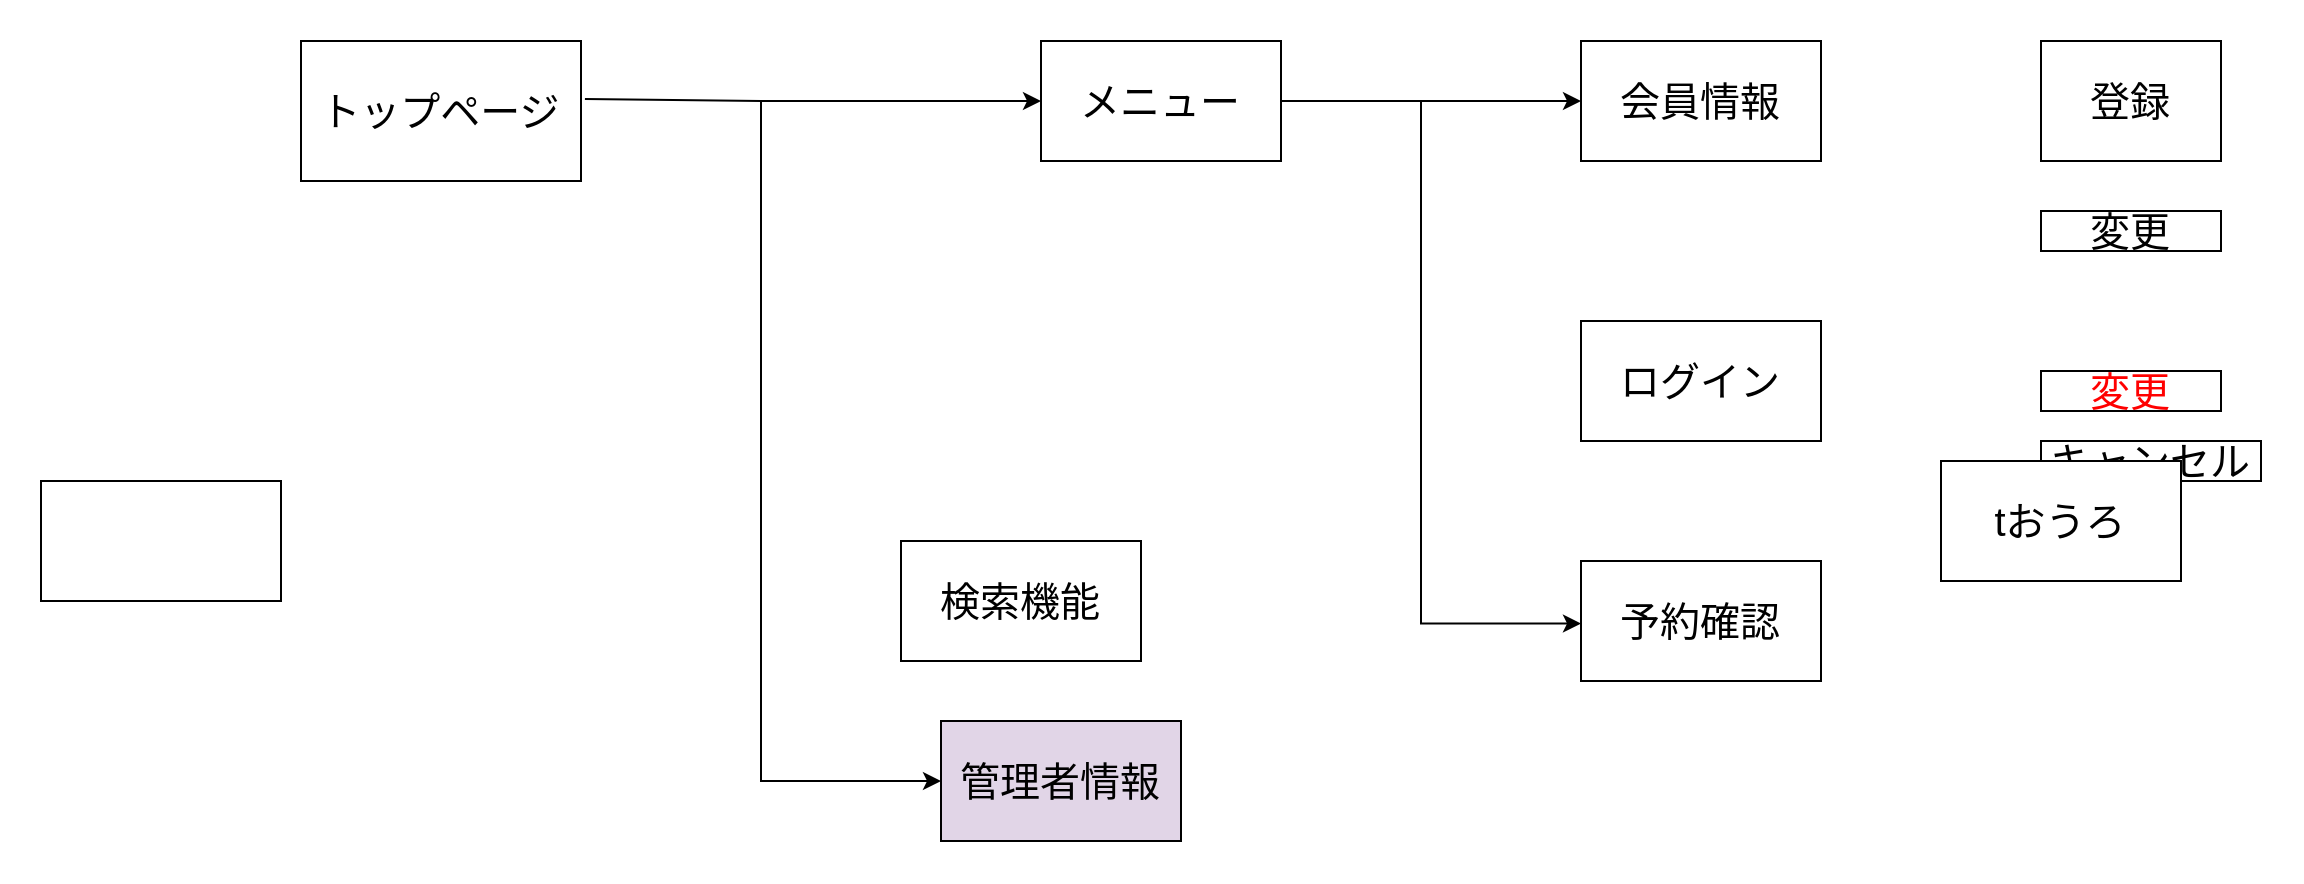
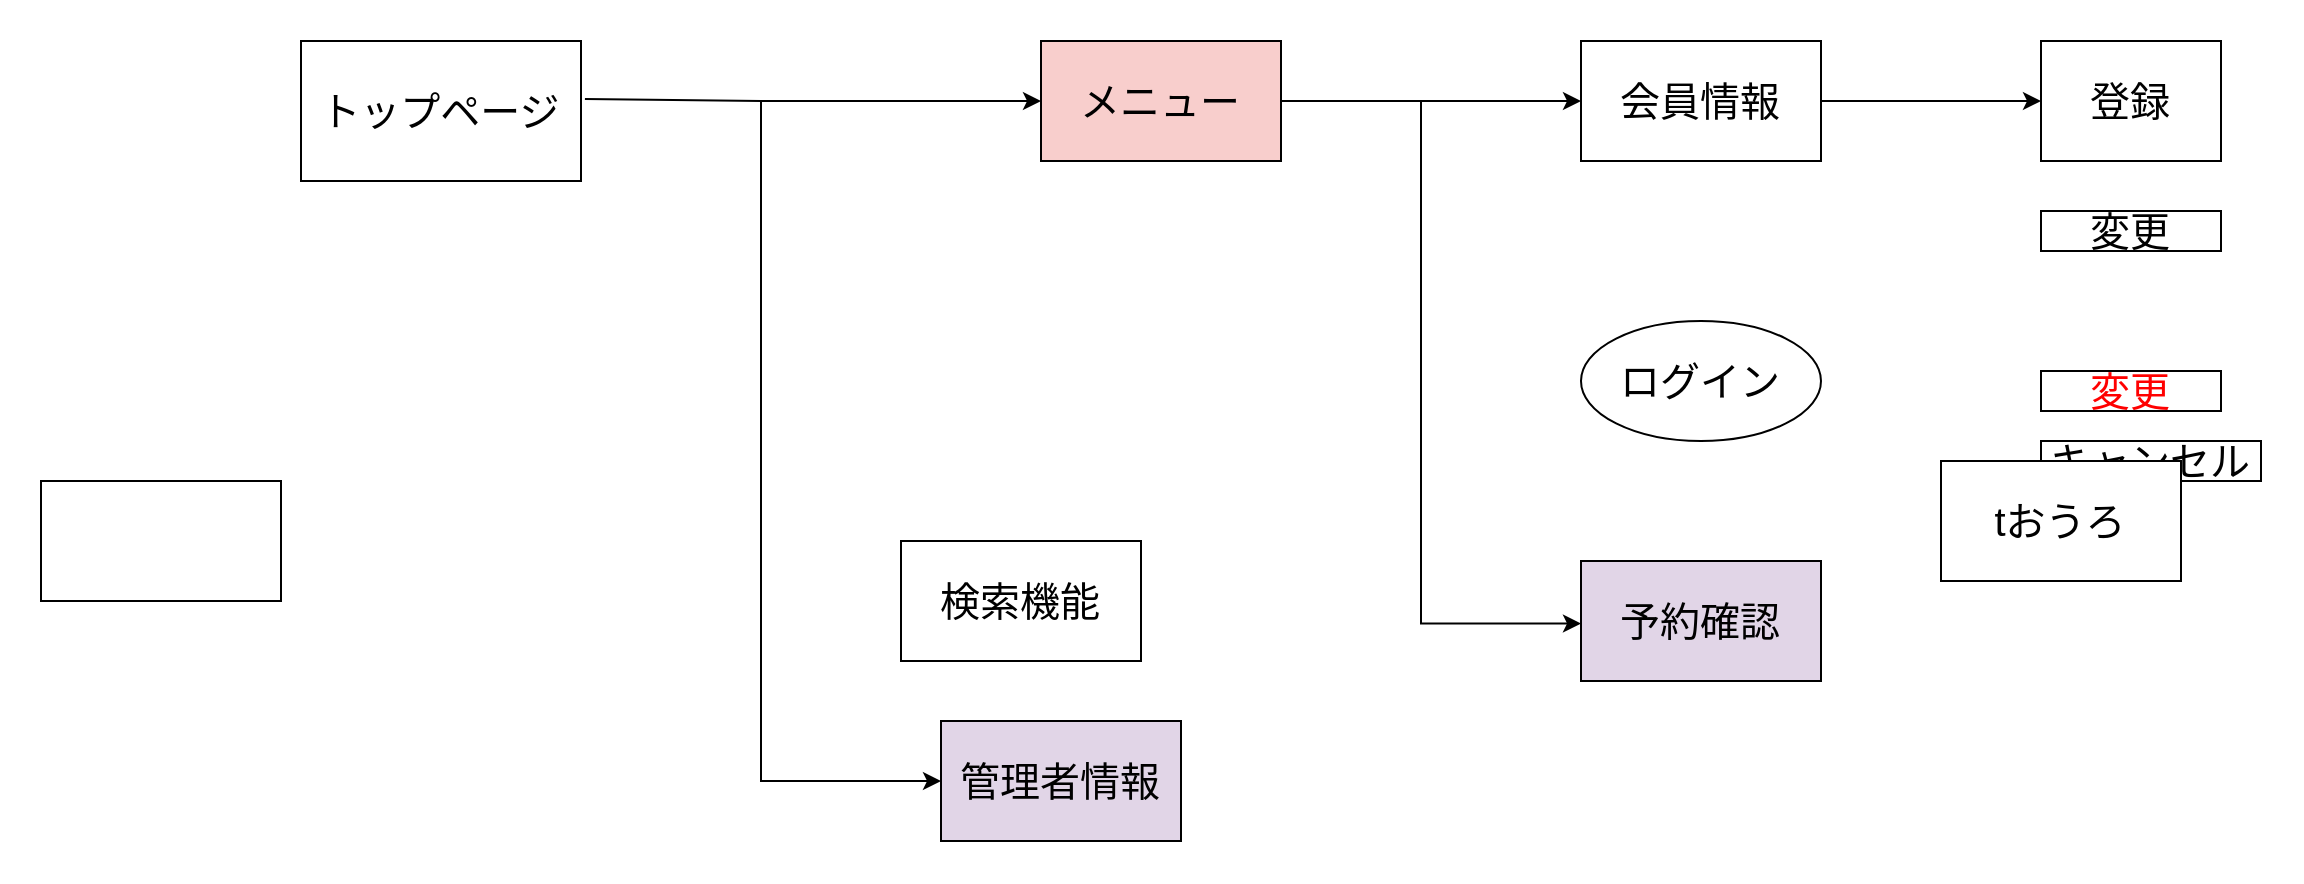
(1161, 101) -> (1161, 101)
none -> (1924, 101)
(1701, 381) -> (1701, 381)
(1701, 621) -> (1701, 621)
